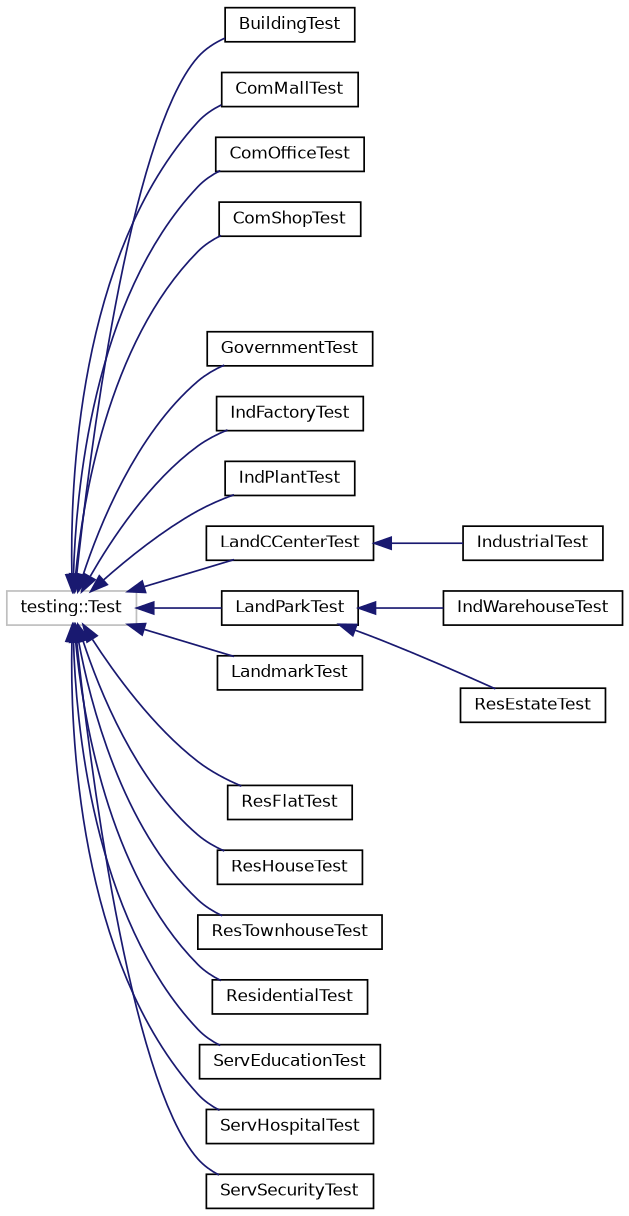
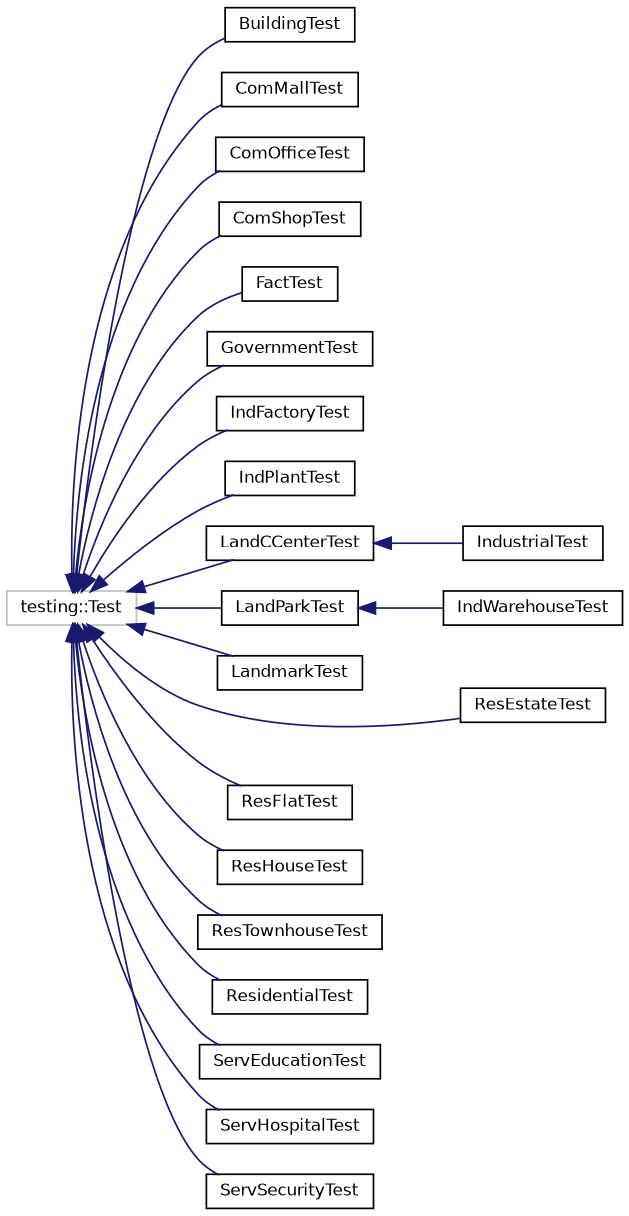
none -> (290, 284)
(426, 658) -> (268, 721)
